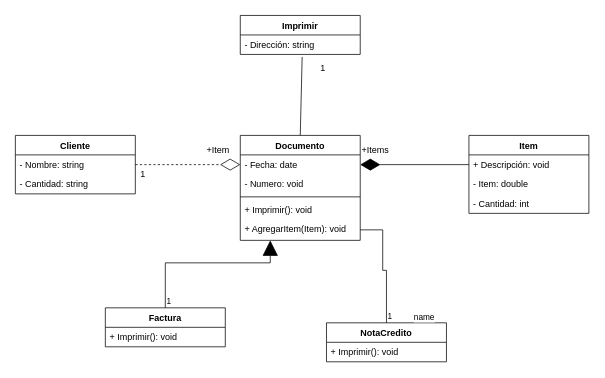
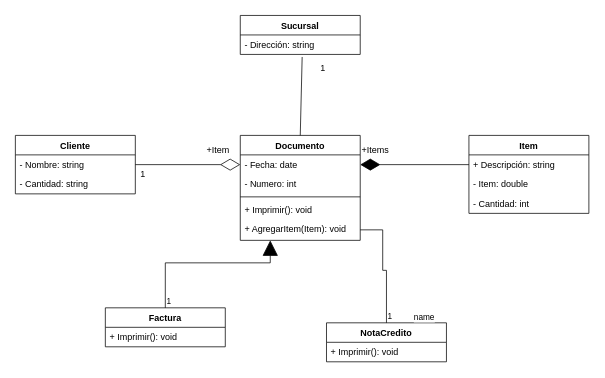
(300, 26) -> (300, 26)
(179, 165) -> (179, 165)
(514, 165) -> (519, 165)
(275, 185) -> (273, 185)
